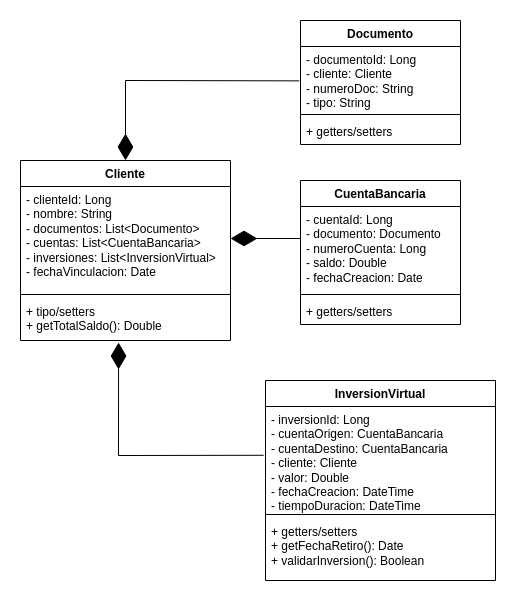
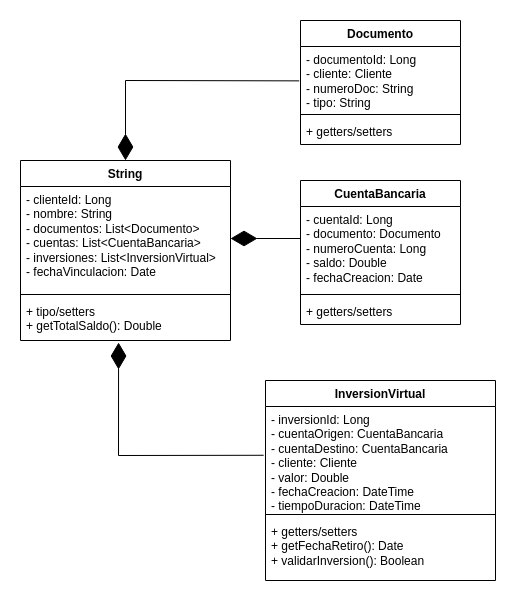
(126, 175) -> (126, 175)
